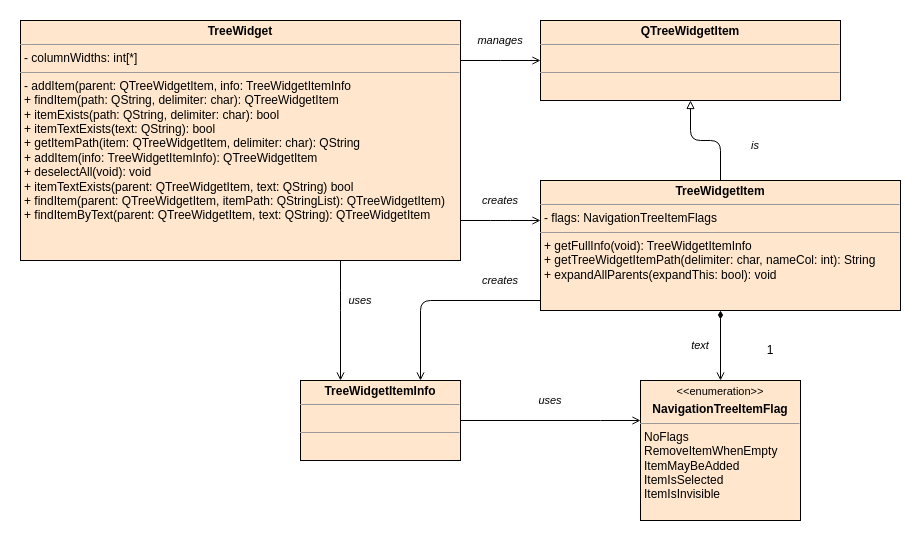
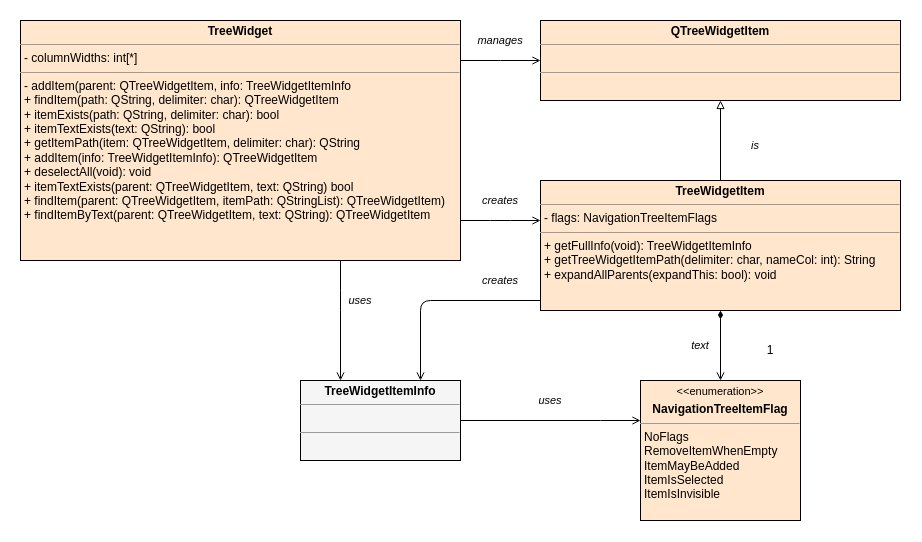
(691, 61) -> (721, 61)
(381, 421) -> (381, 421)
